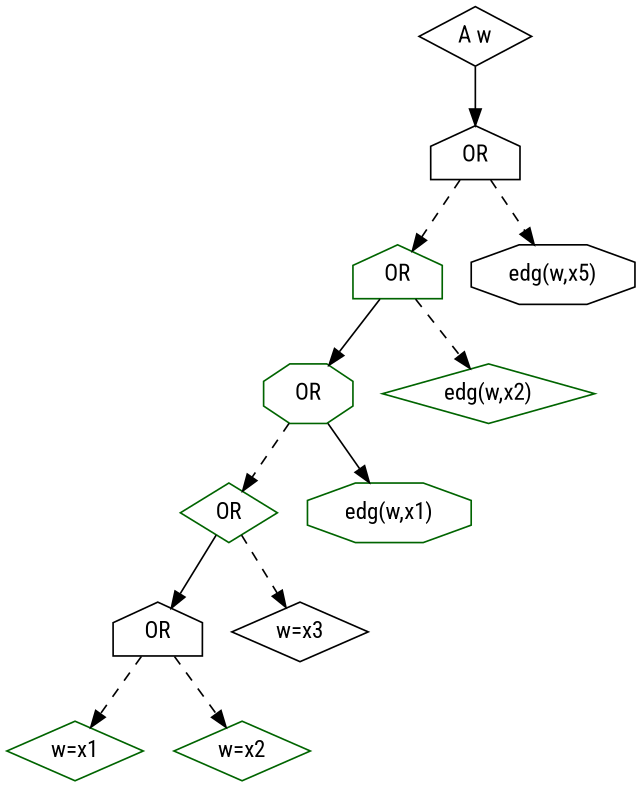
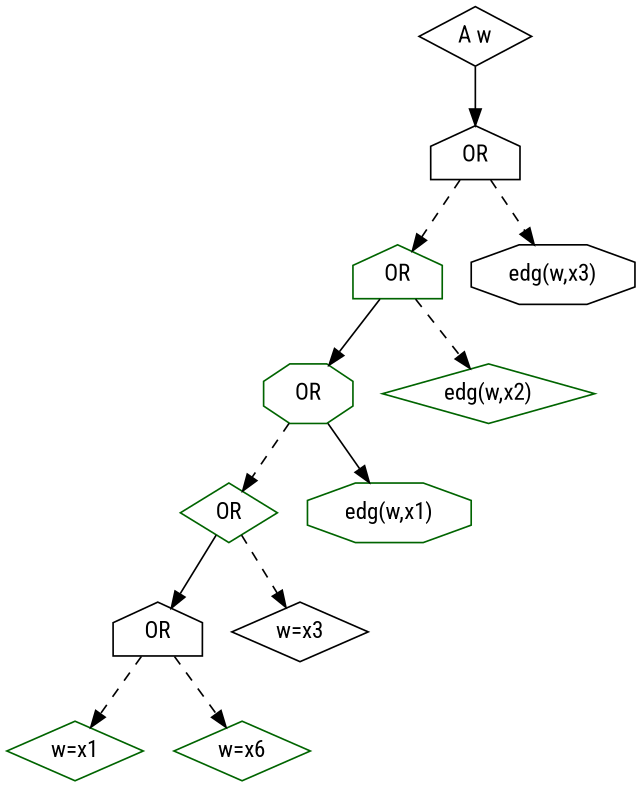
(553, 275) -> (553, 275)
(242, 751) -> (242, 751)
